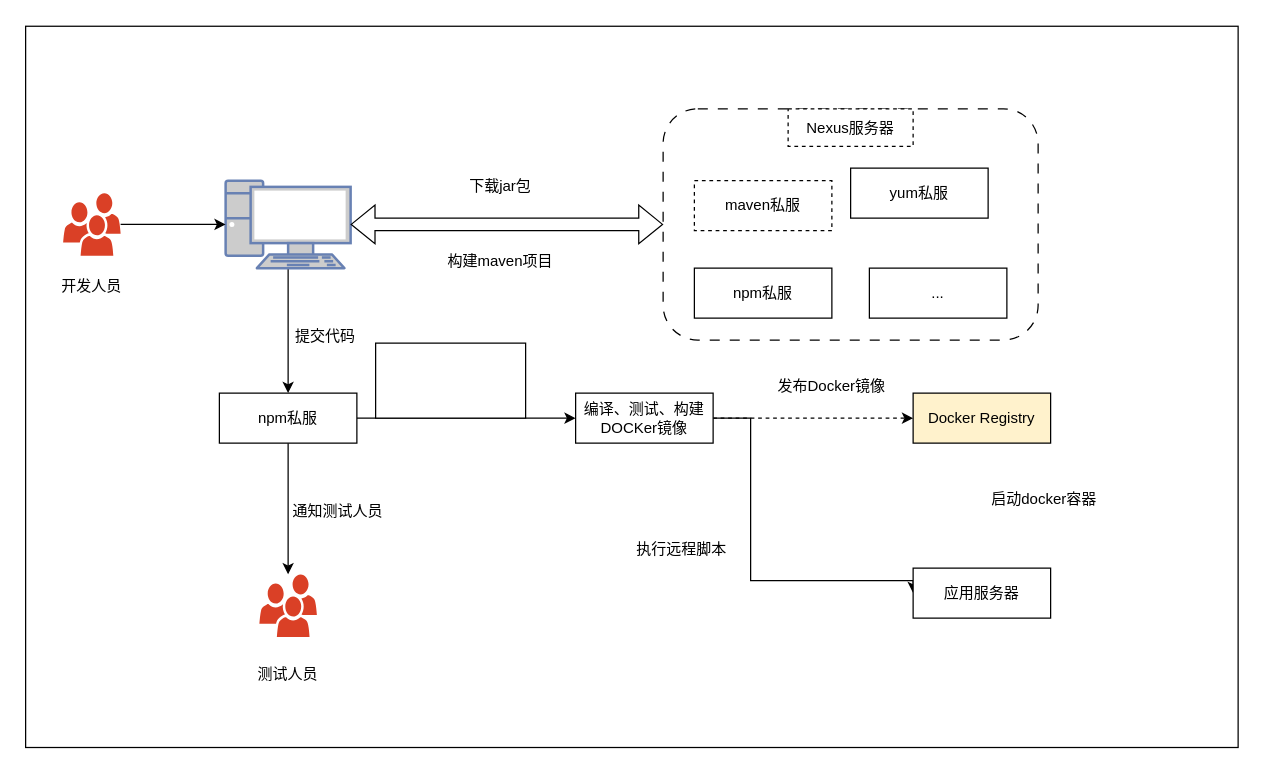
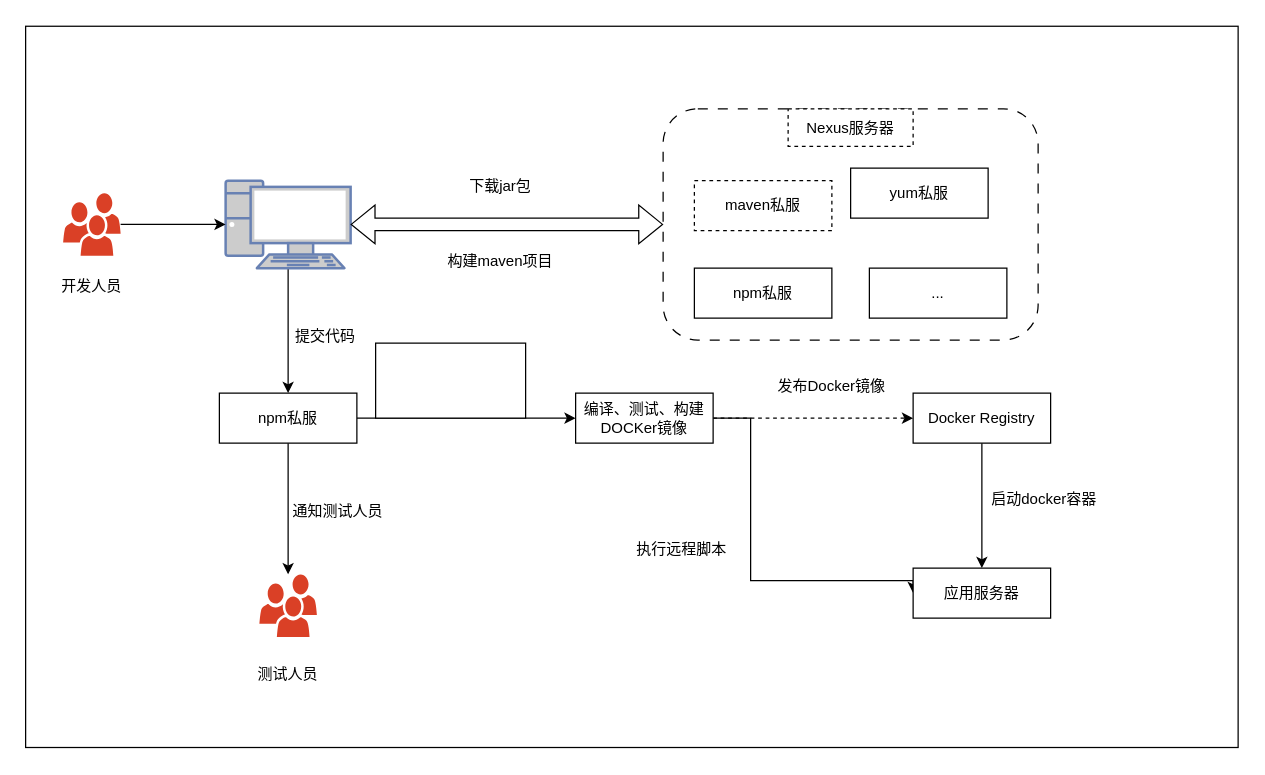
(982, 418) -> (982, 418)
none -> (982, 501)
